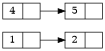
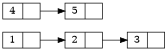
none -> (146, 40)
